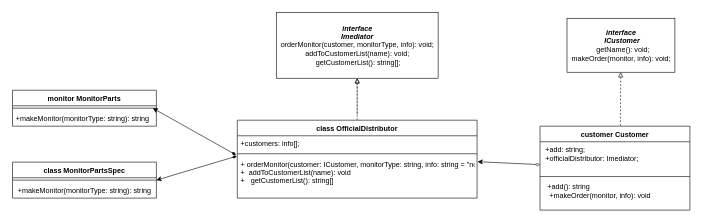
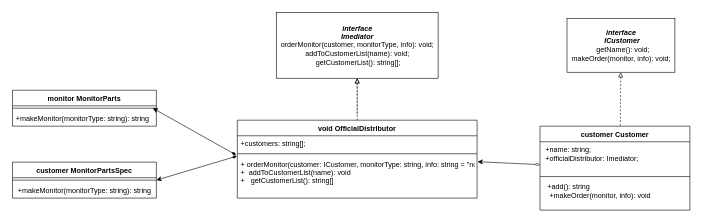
(357, 128) -> (357, 128)
(275, 144) -> (279, 144)
(566, 150) -> (568, 150)
(84, 170) -> (84, 170)
